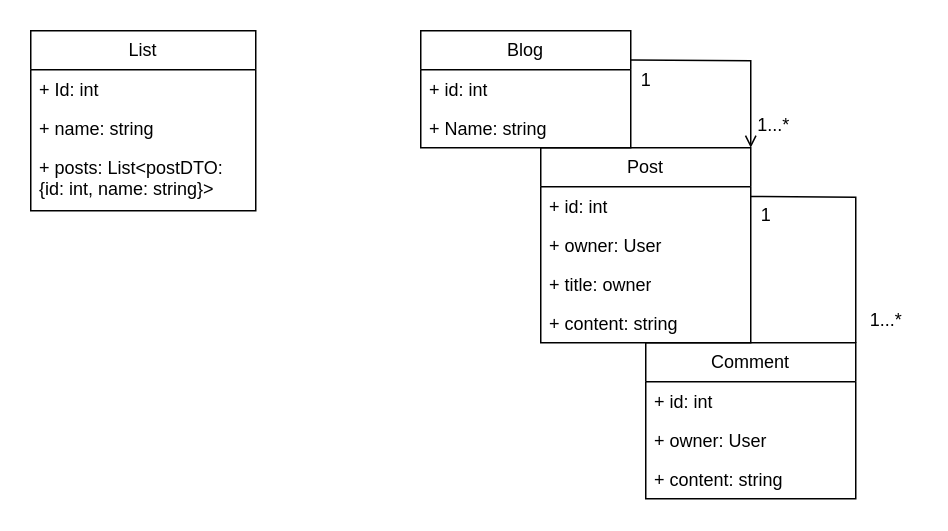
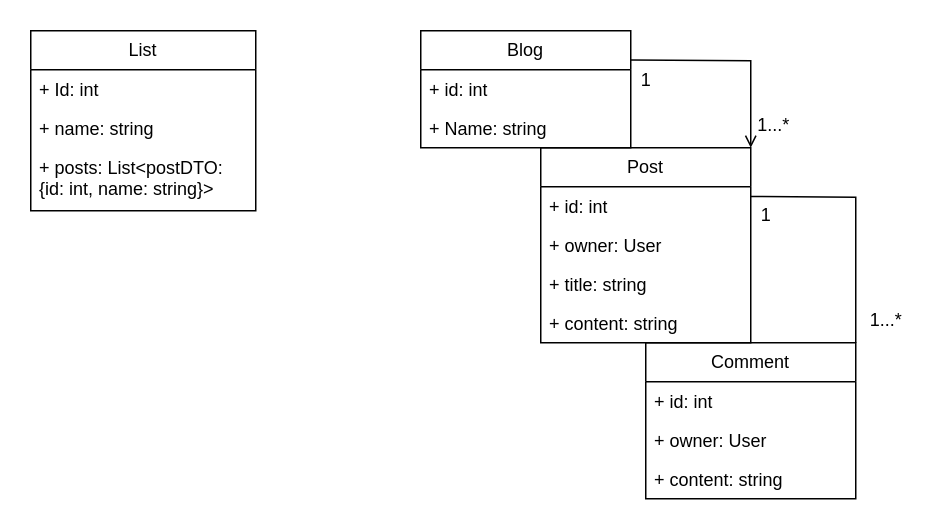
(609, 286) -> (611, 286)
